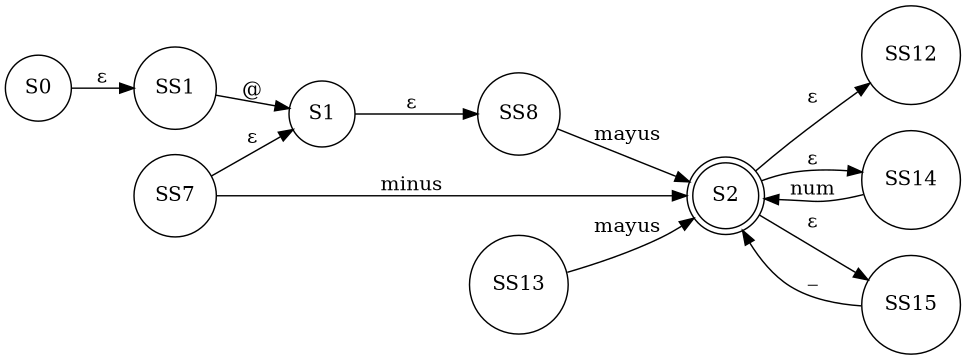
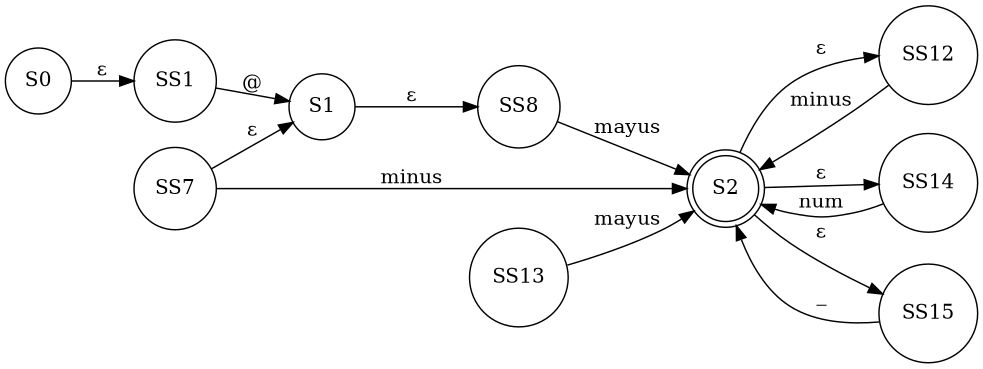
none -> (832, 125)
